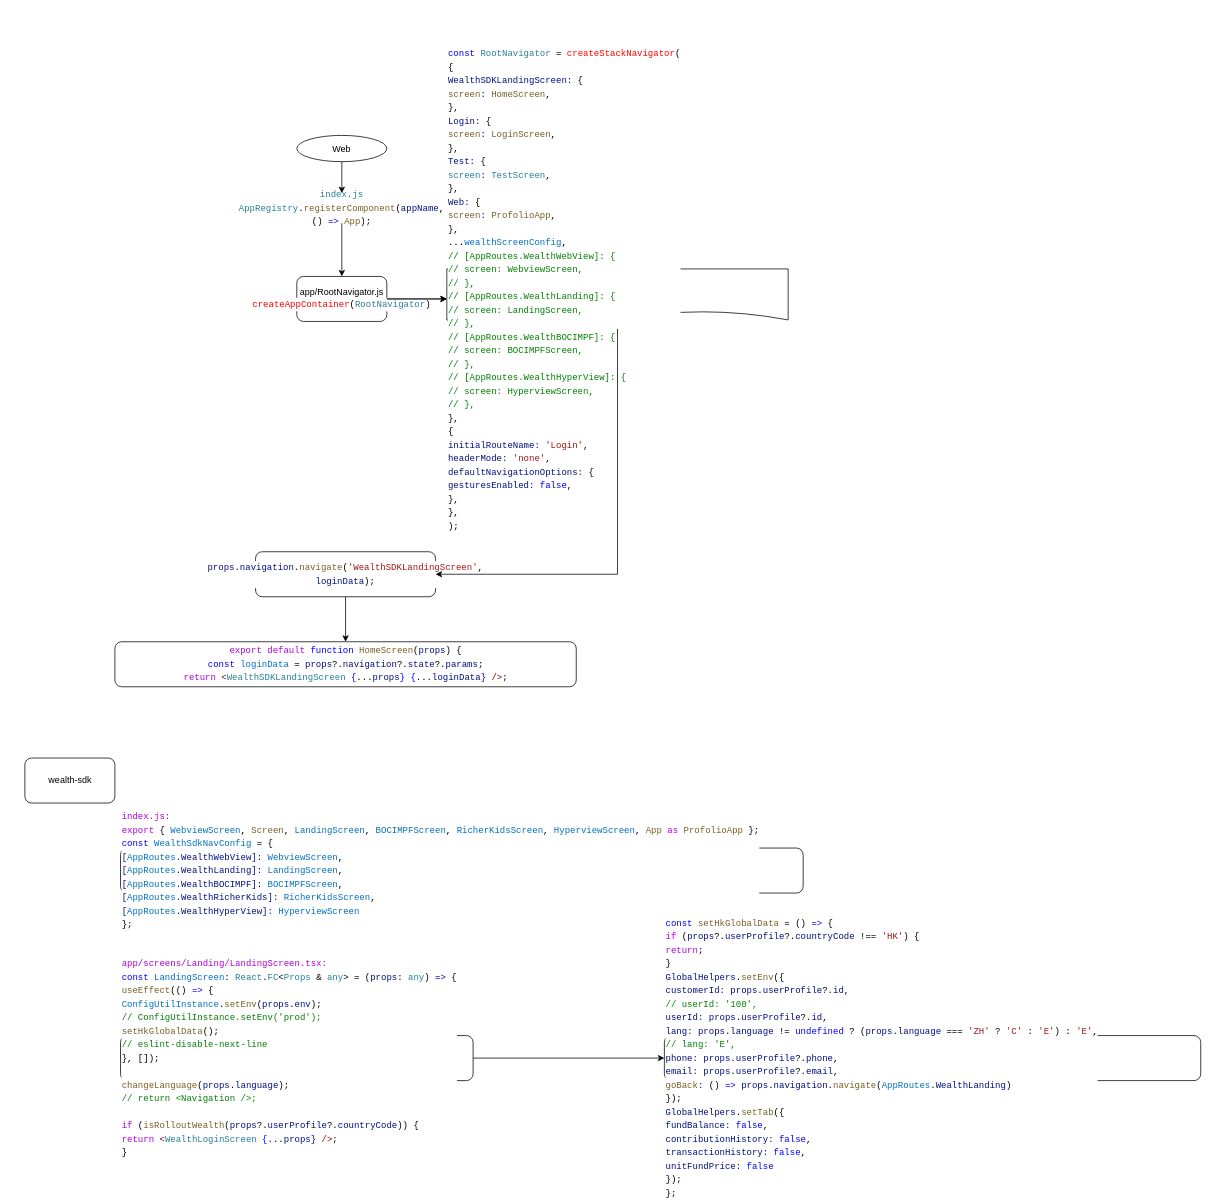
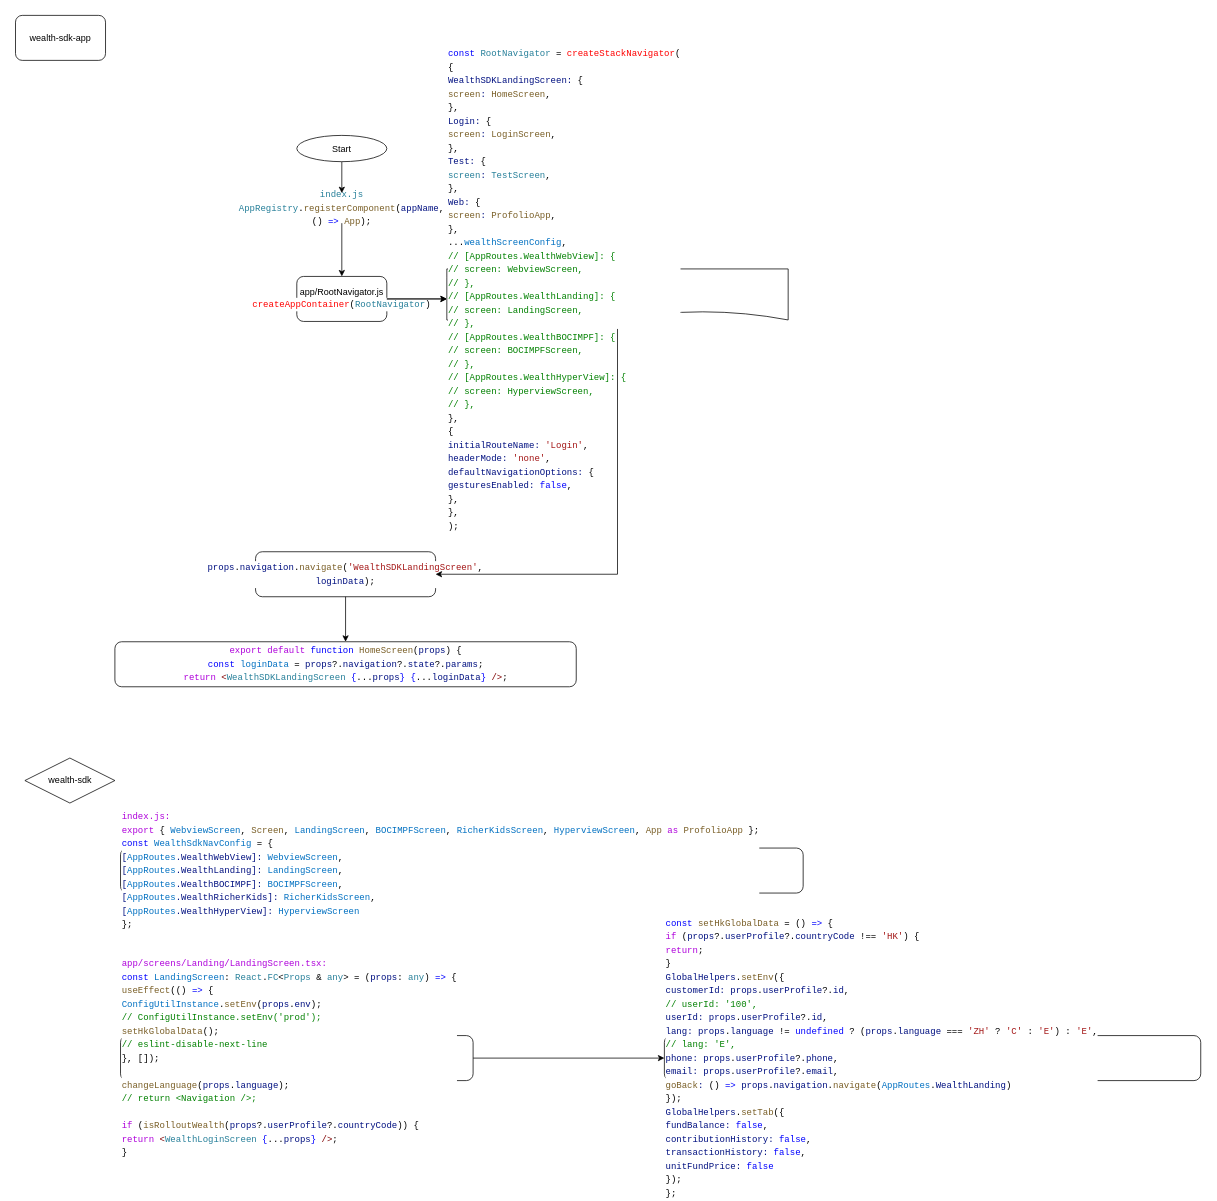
none -> (60, 38)
(342, 149) -> (342, 149)
(70, 780) -> (70, 780)
